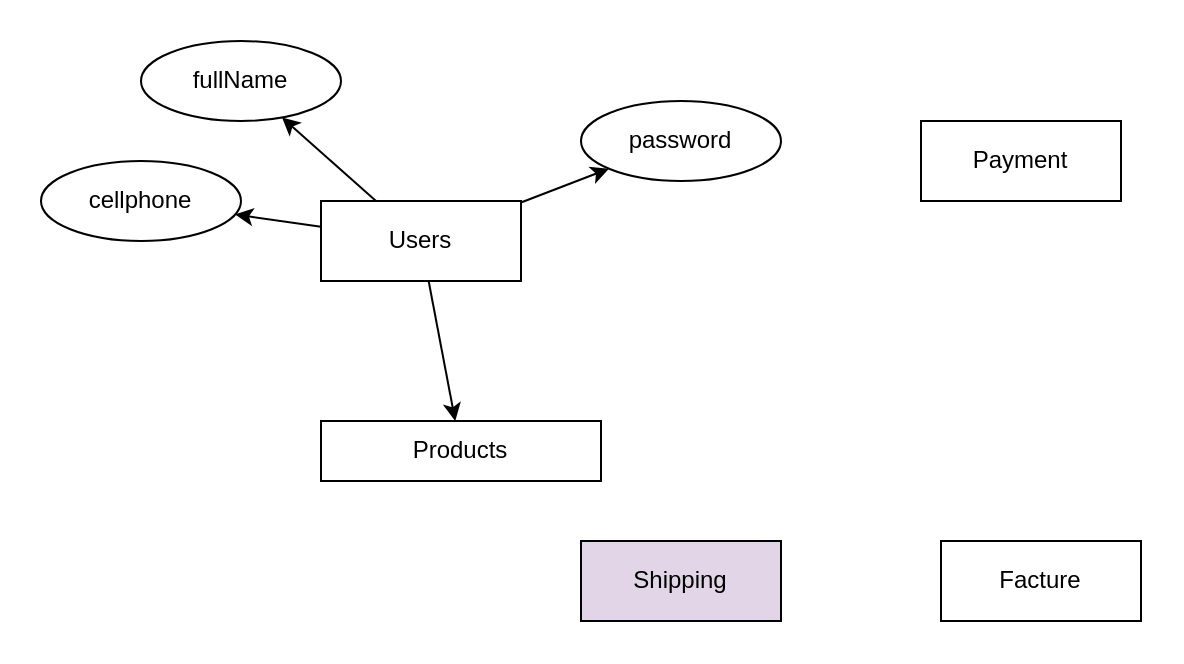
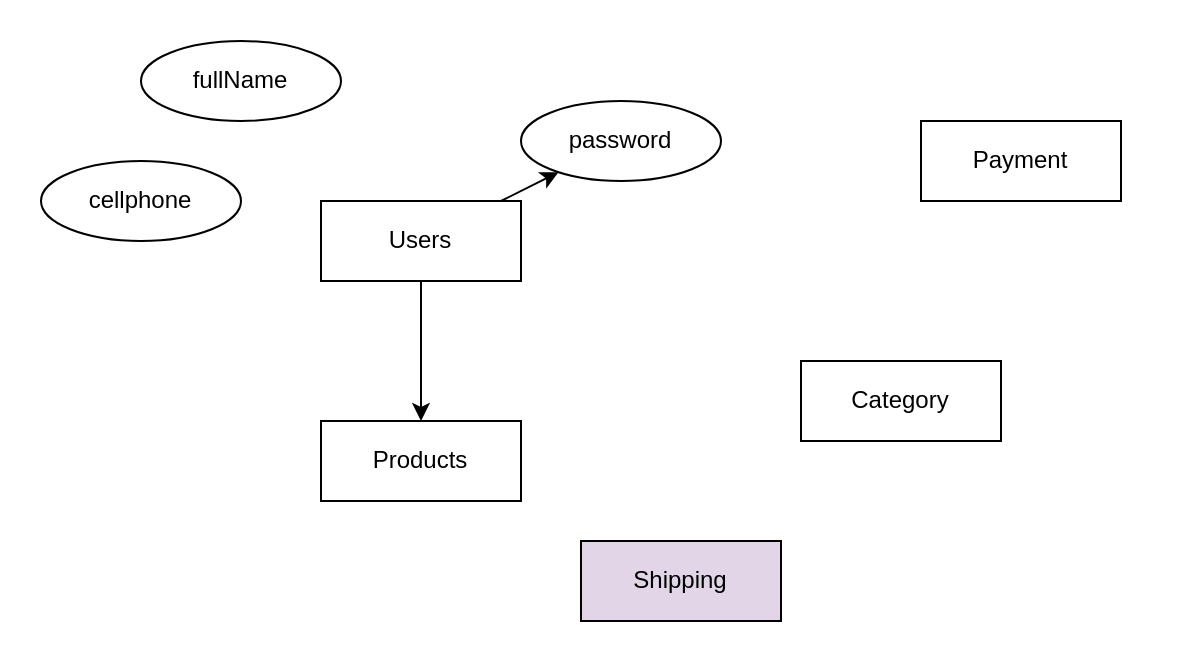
(681, 141) -> (621, 141)
(334, 163) -> none
(285, 222) -> none
none -> (901, 401)
(461, 451) -> (421, 461)
(1041, 581) -> none
